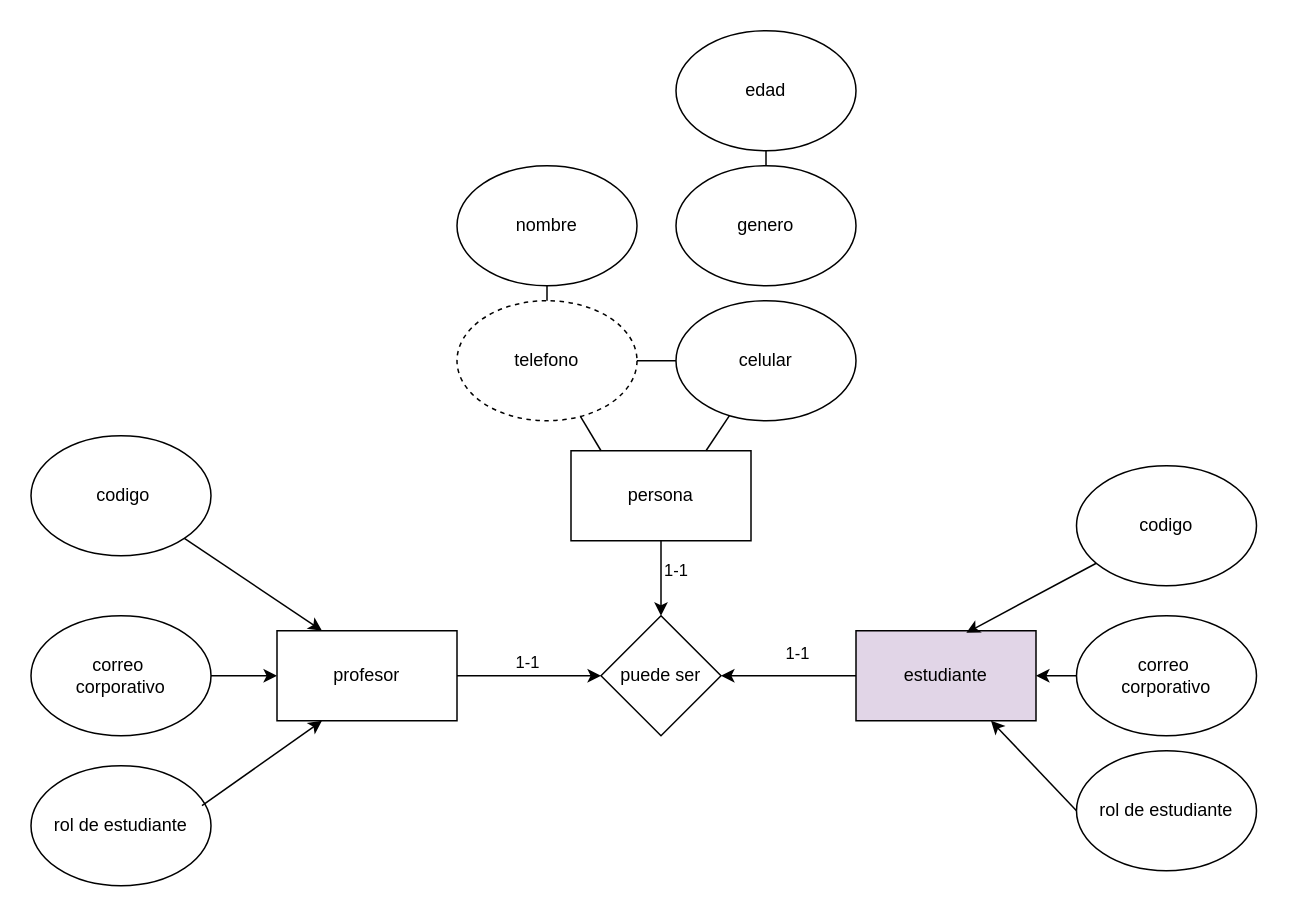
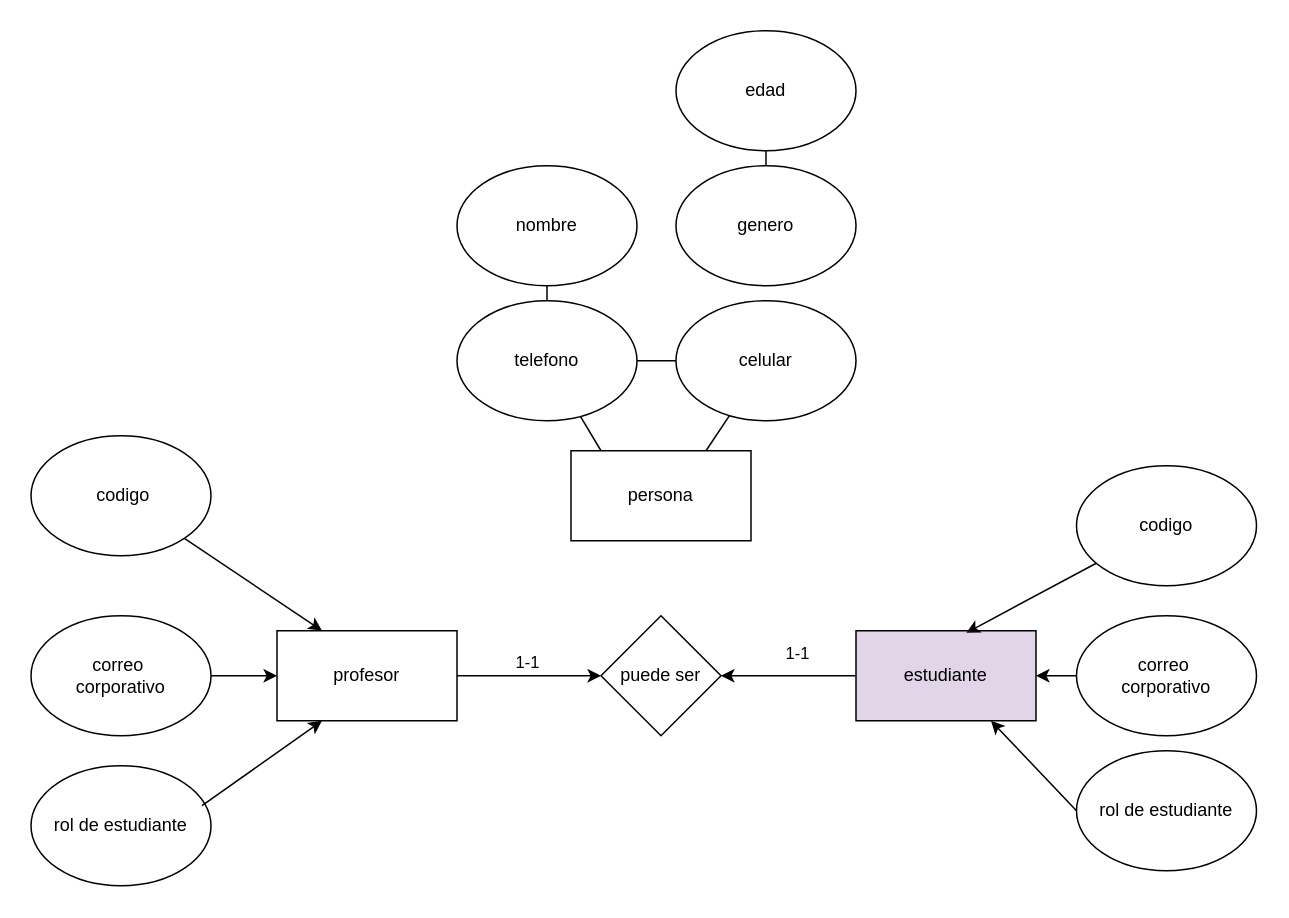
(547, 361) -> (547, 361)
(661, 573) -> none
